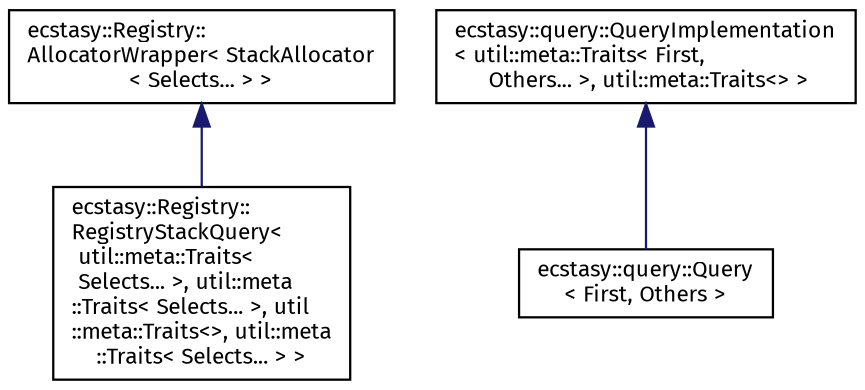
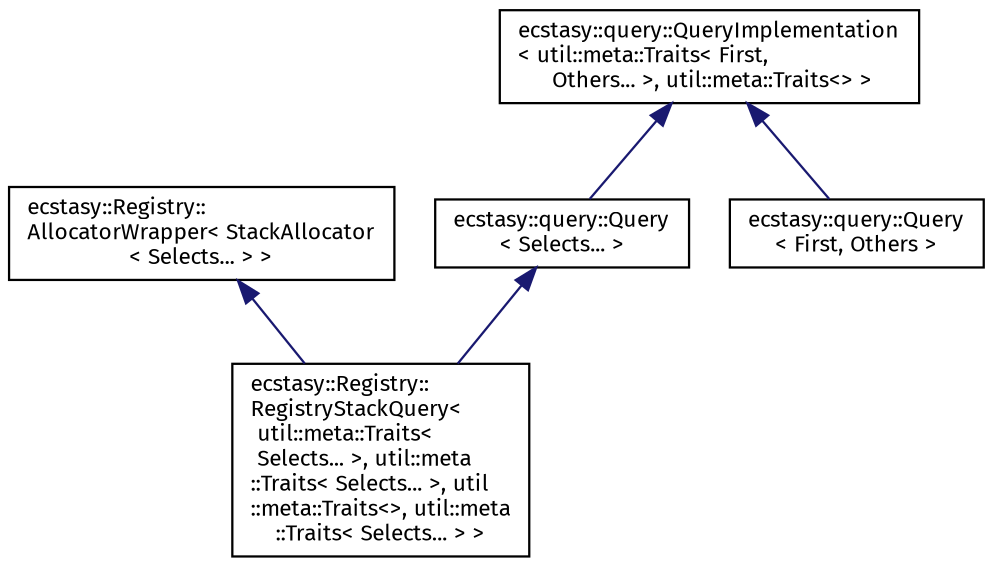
none -> (562, 233)
